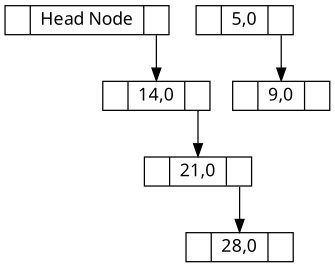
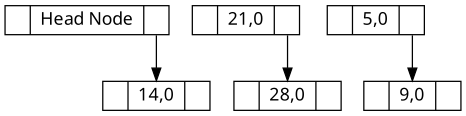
(198, 127) -> none
